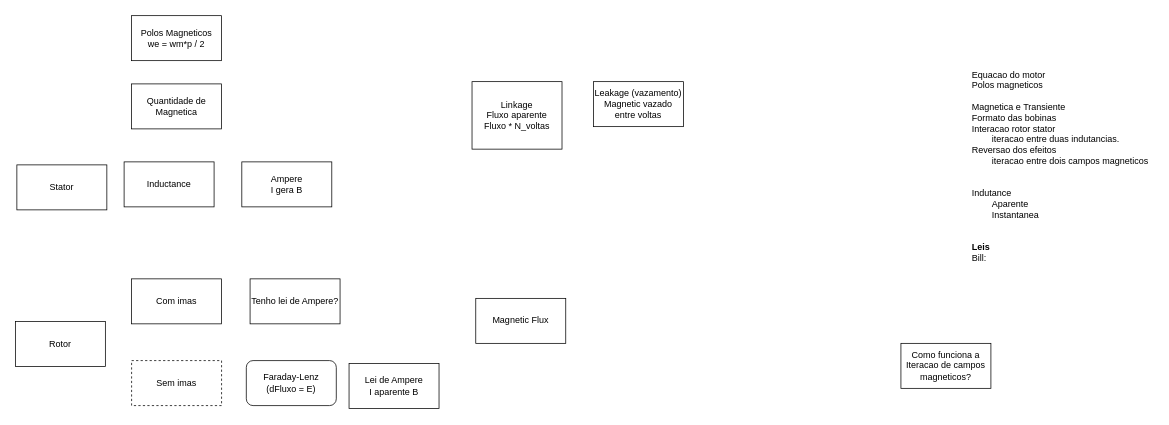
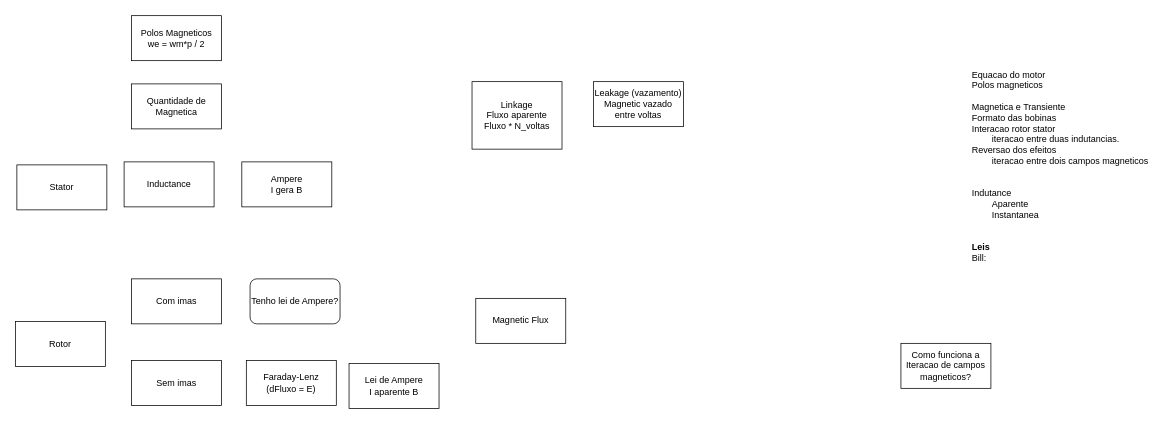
(295, 301) -> (295, 301)
(177, 383) -> (177, 383)
(291, 383) -> (291, 383)
